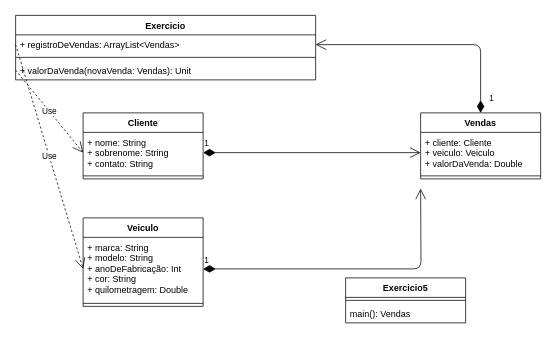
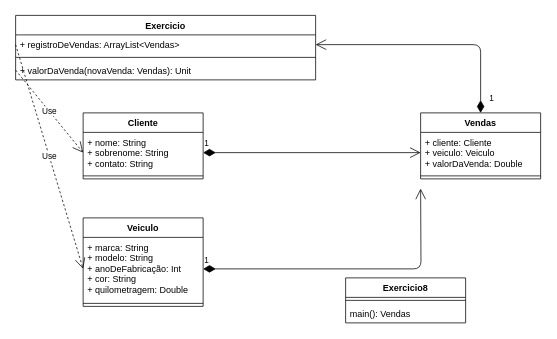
(405, 288) -> (405, 288)
